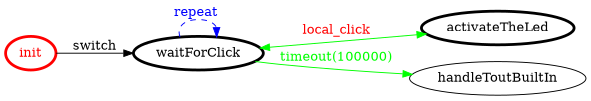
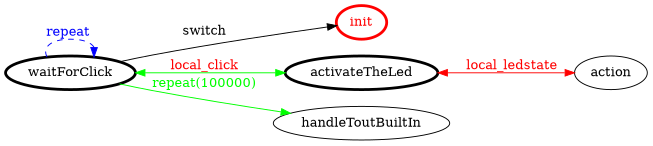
(90, 53) -> (223, 43)
(337, 57) -> (204, 84)
none -> (611, 73)
